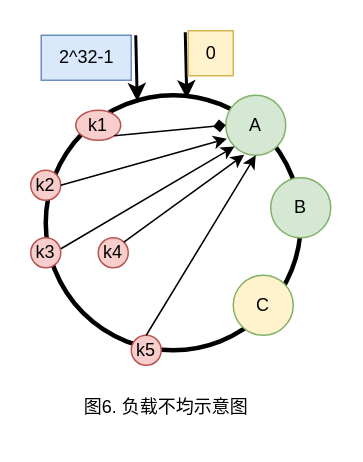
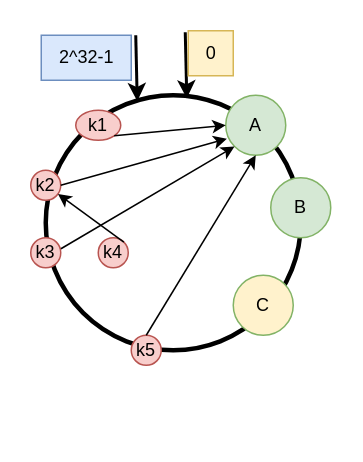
(213, 126) -> (214, 126)
(180, 202) -> (95, 221)
(166, 407) -> none
